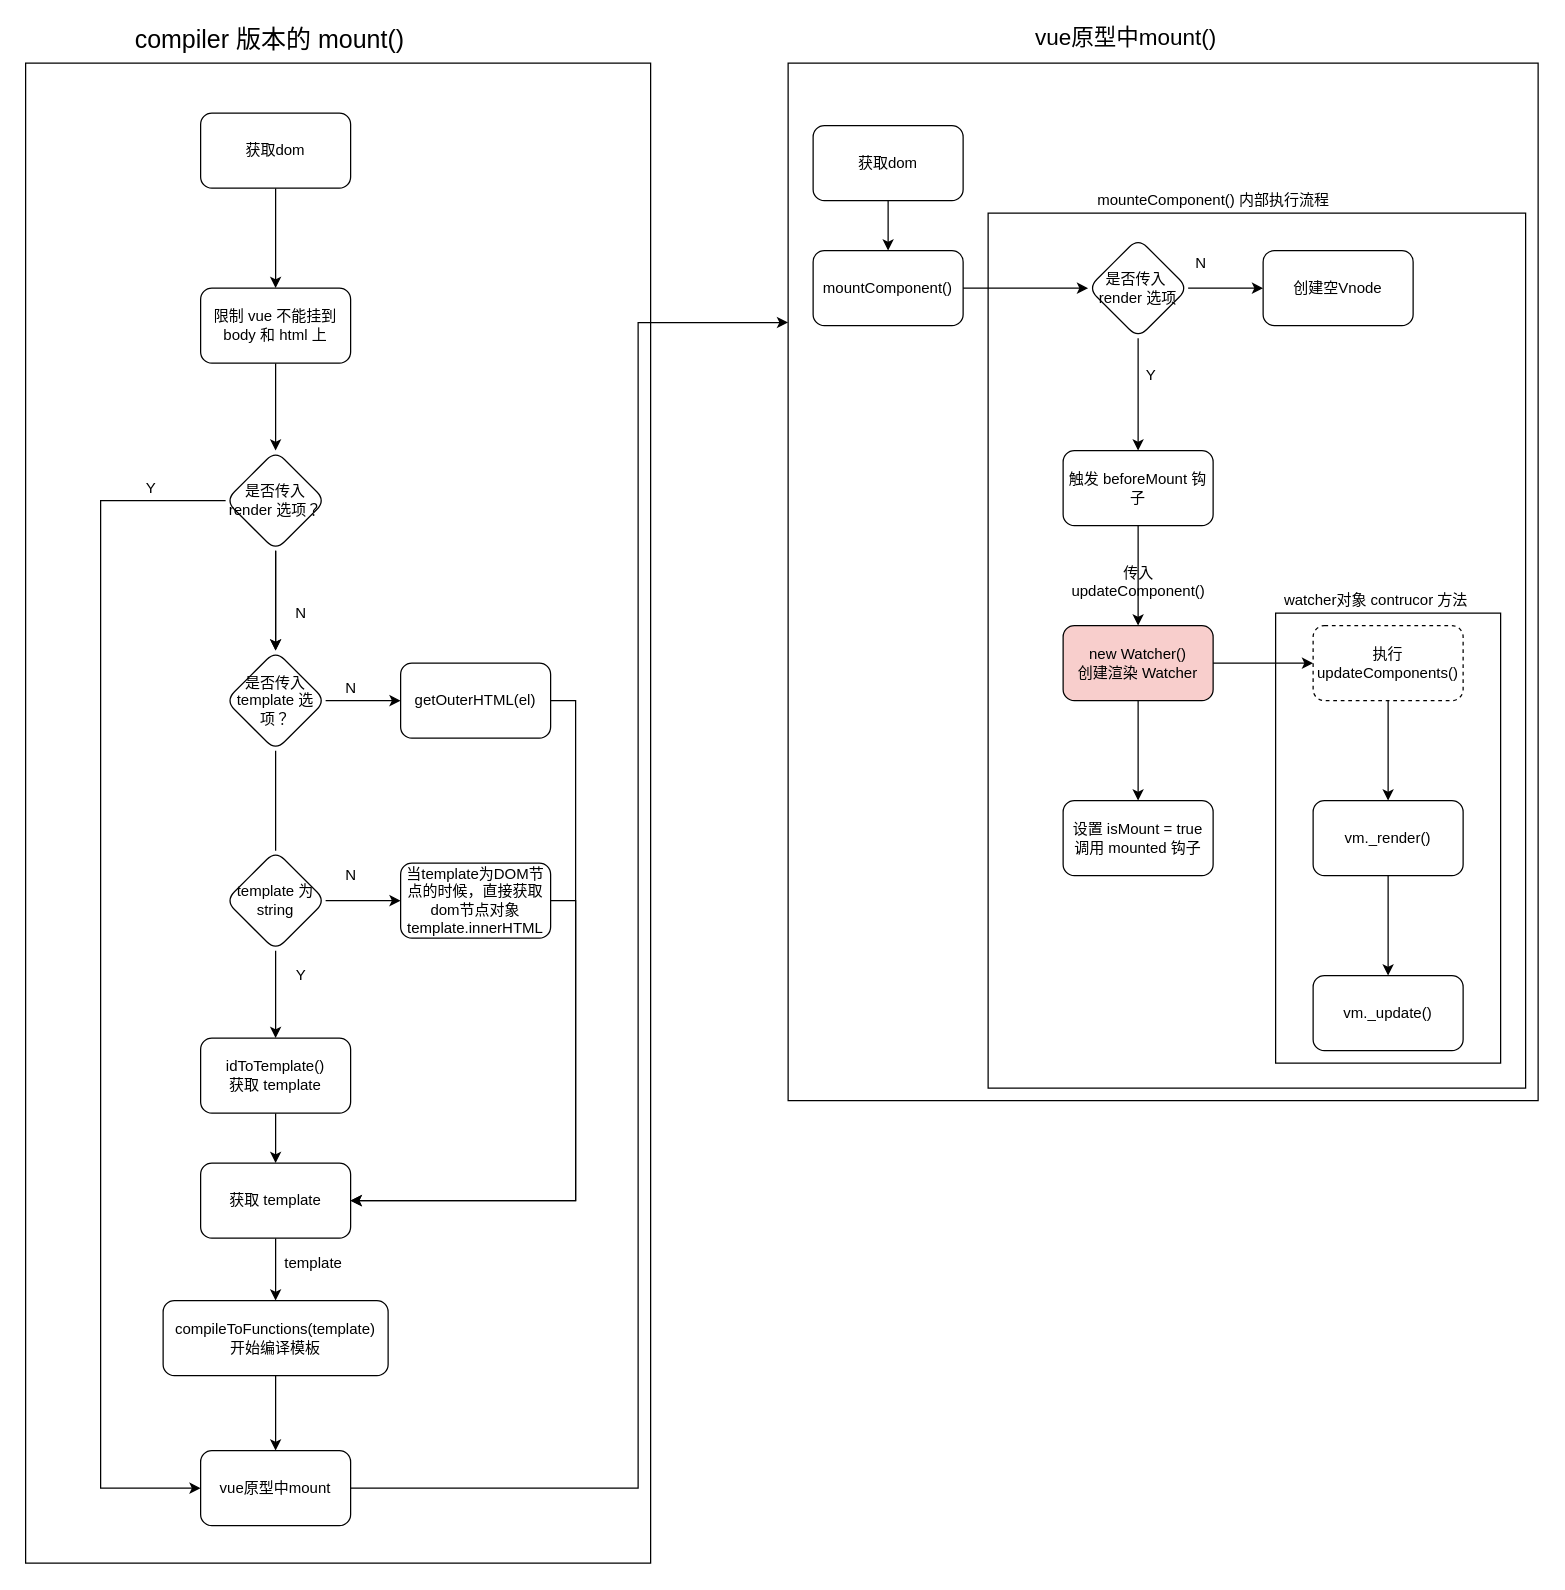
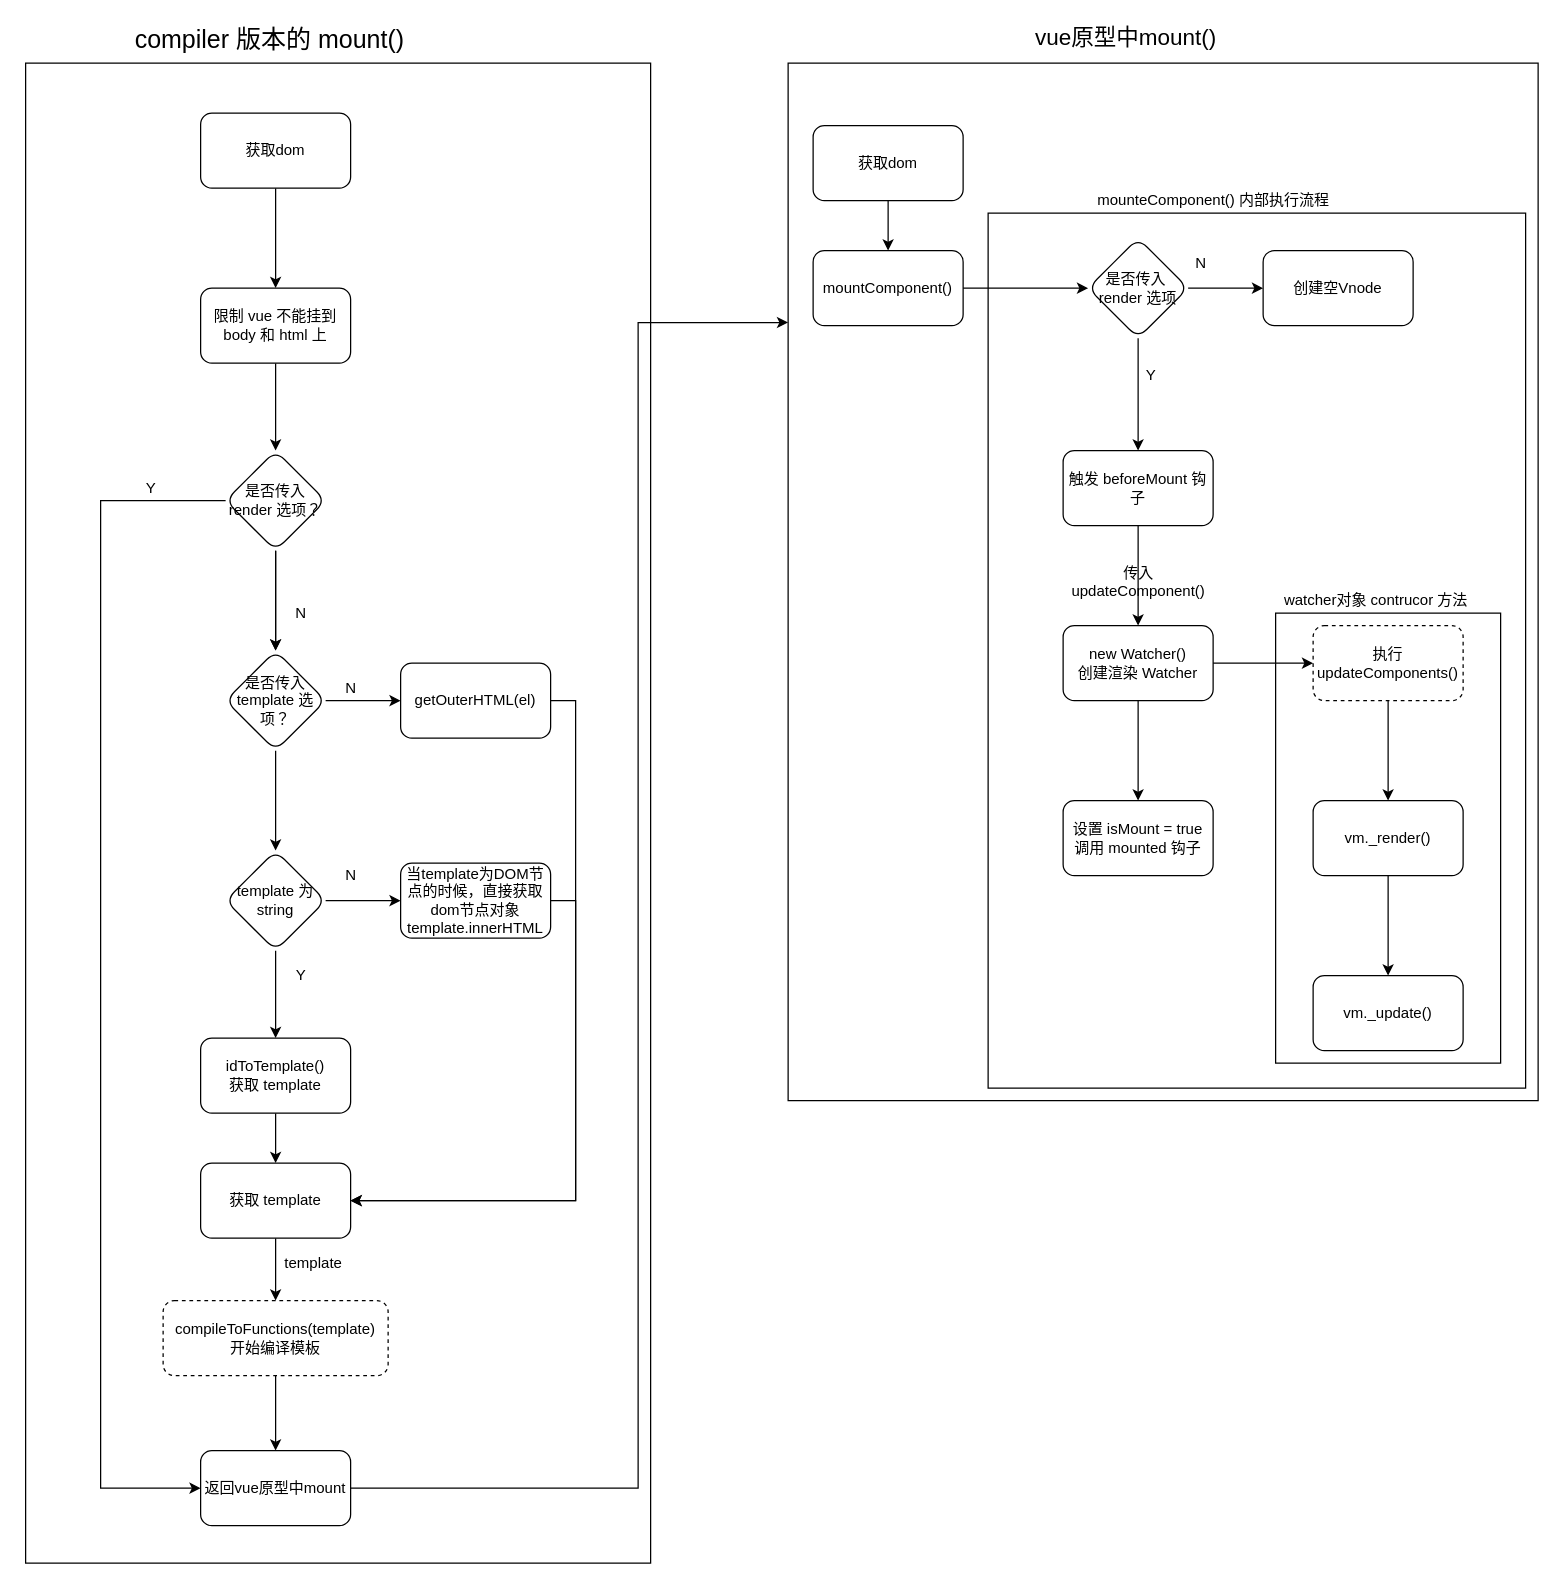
(1138, 663) -> (1138, 663)
(276, 844) -> (276, 840)
(276, 1338) -> (276, 1338)
(276, 1488) -> (276, 1488)
